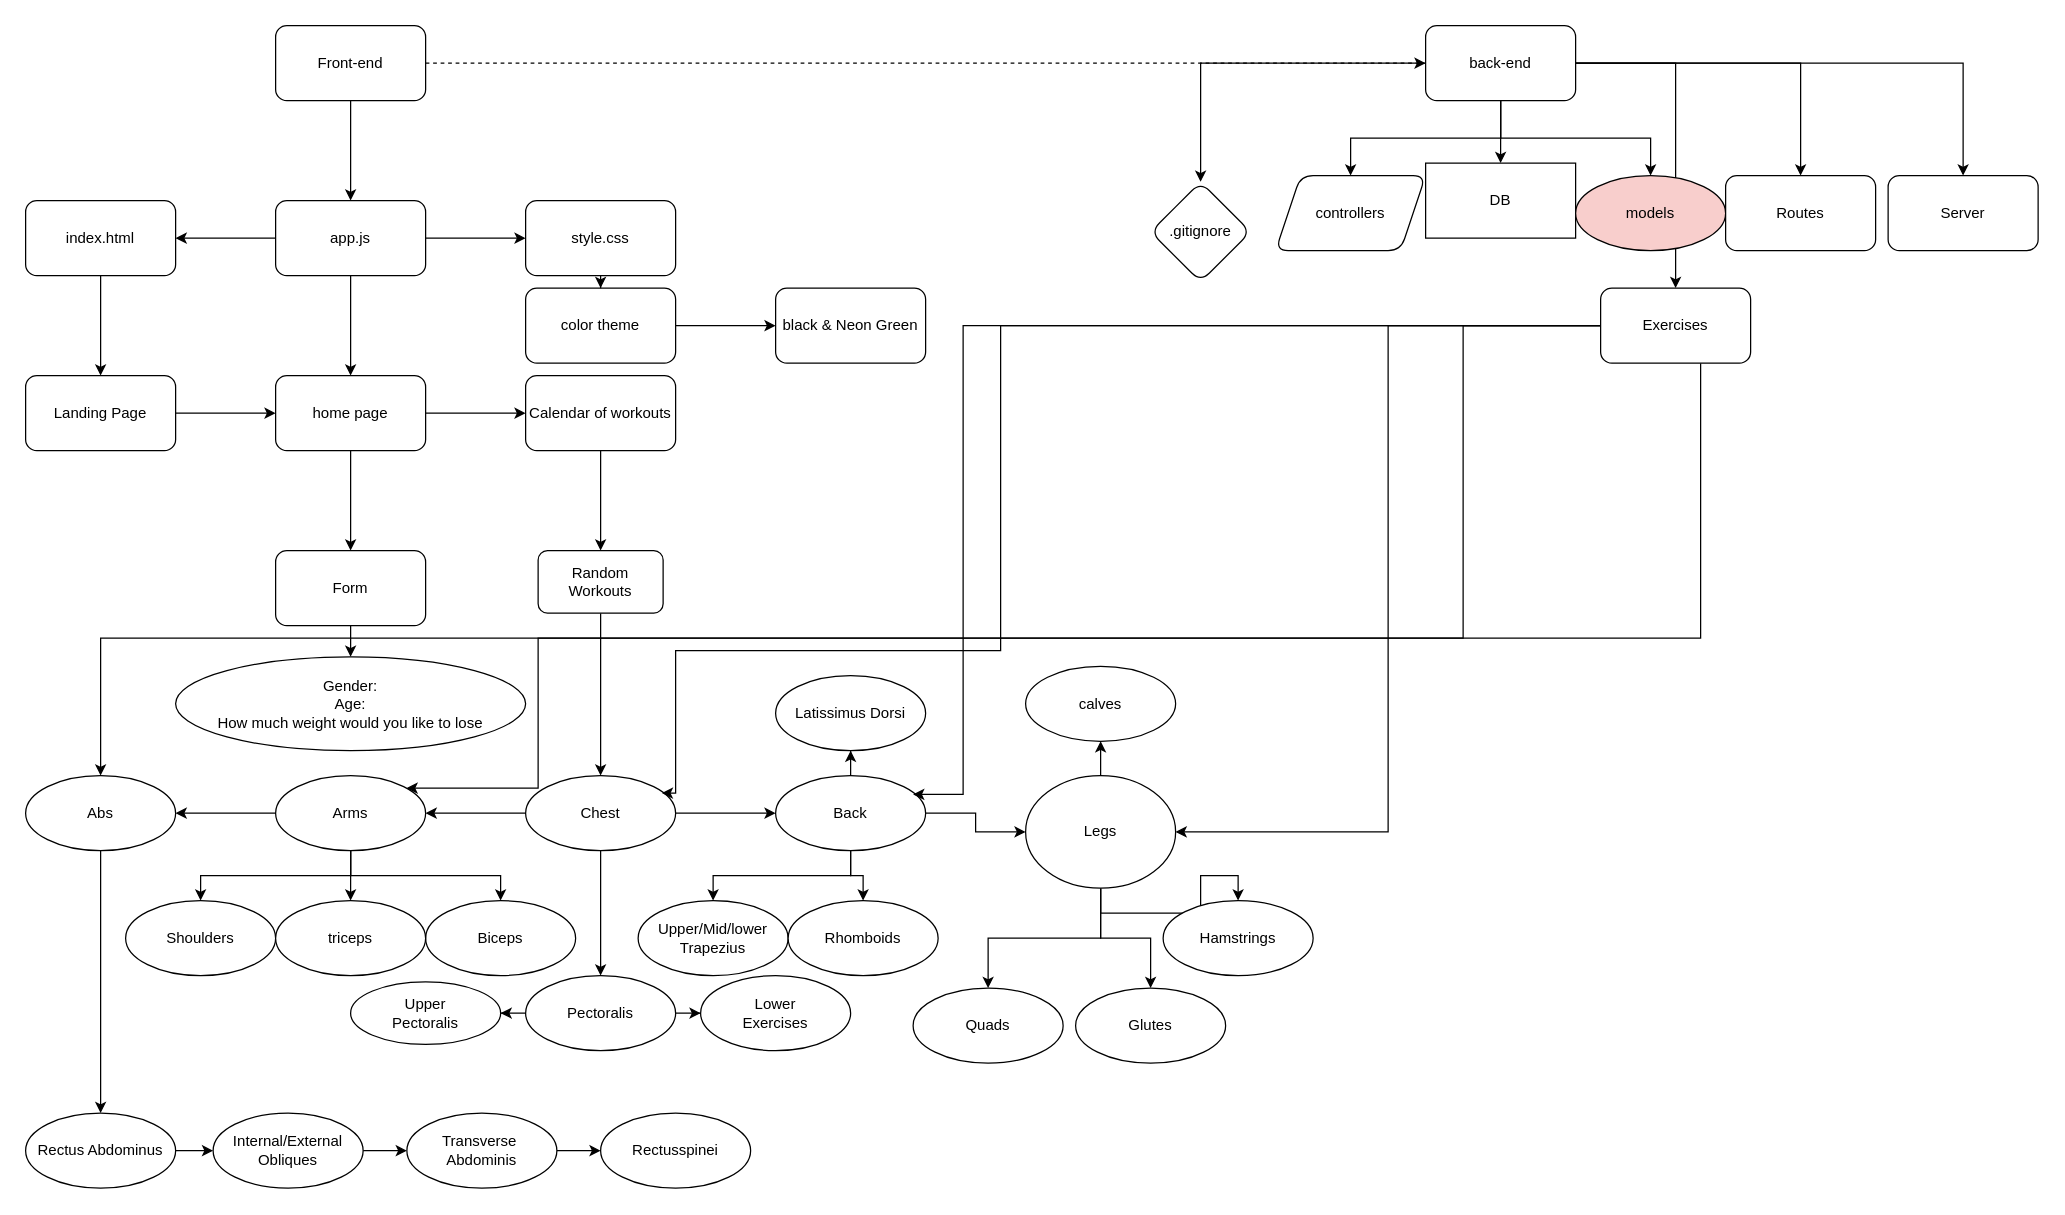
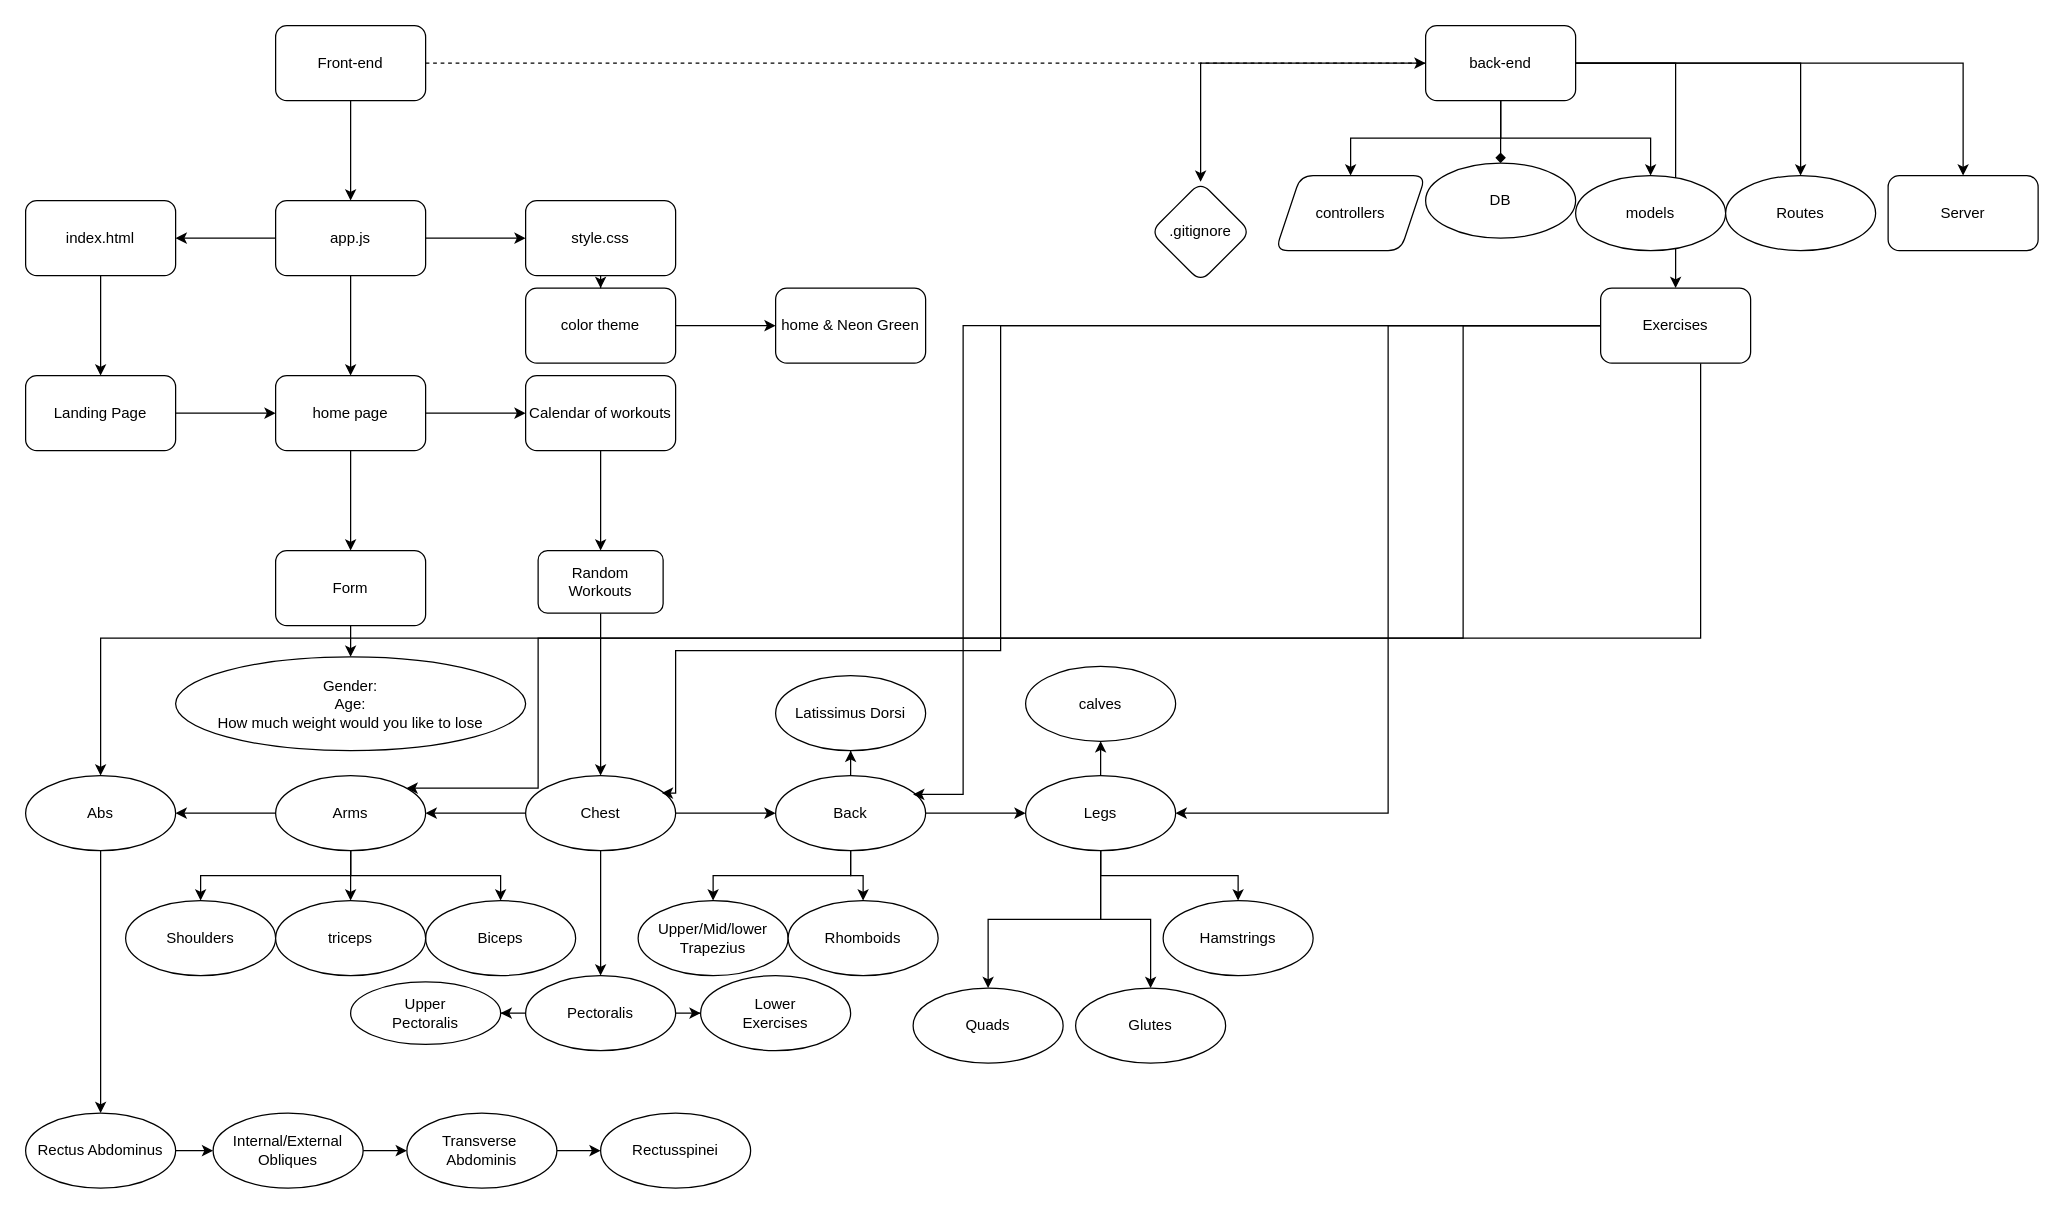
(1501, 153) -> (1501, 152)
(1501, 201) -> (1501, 201)
(1651, 213) -> (1651, 213)
(1801, 213) -> (1801, 213)
(851, 326) -> (851, 326)
(1101, 832) -> (1101, 813)
